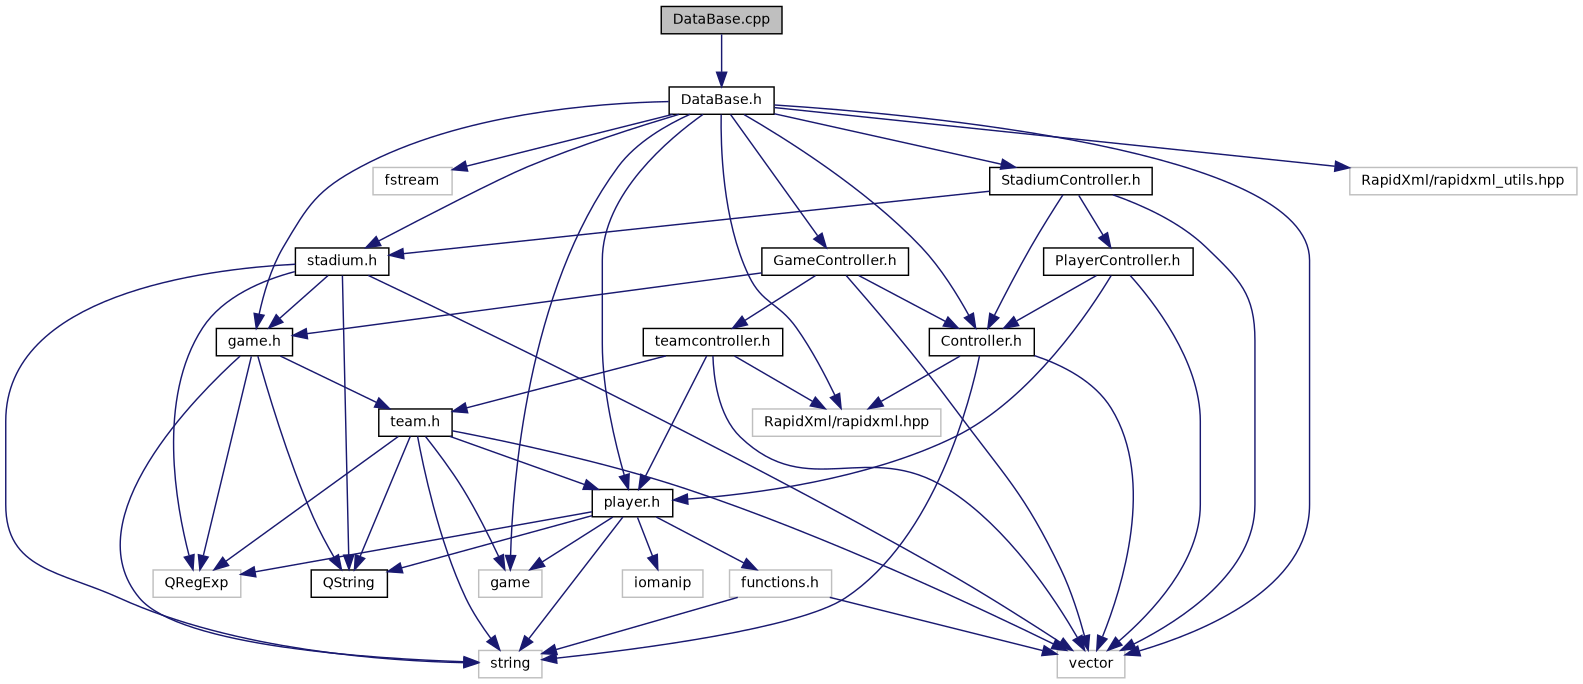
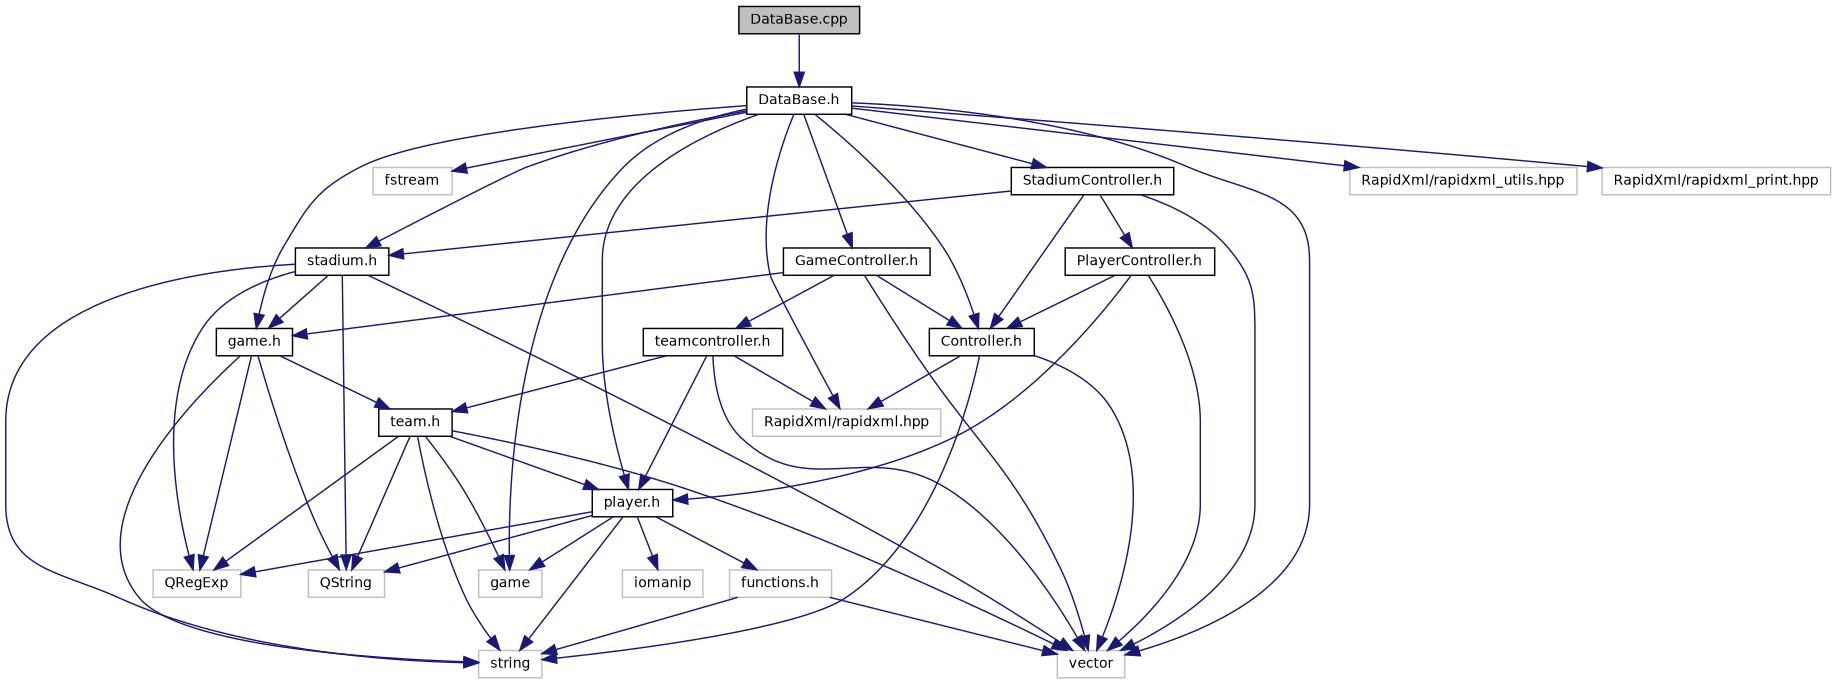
none -> (1716, 181)
(349, 584) -> (346, 584)
